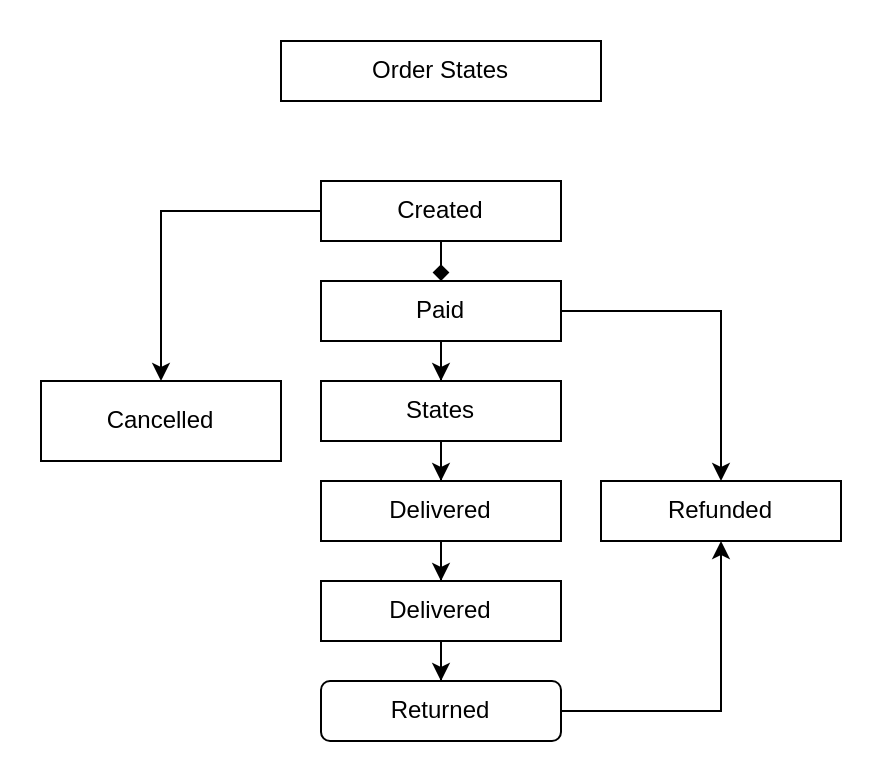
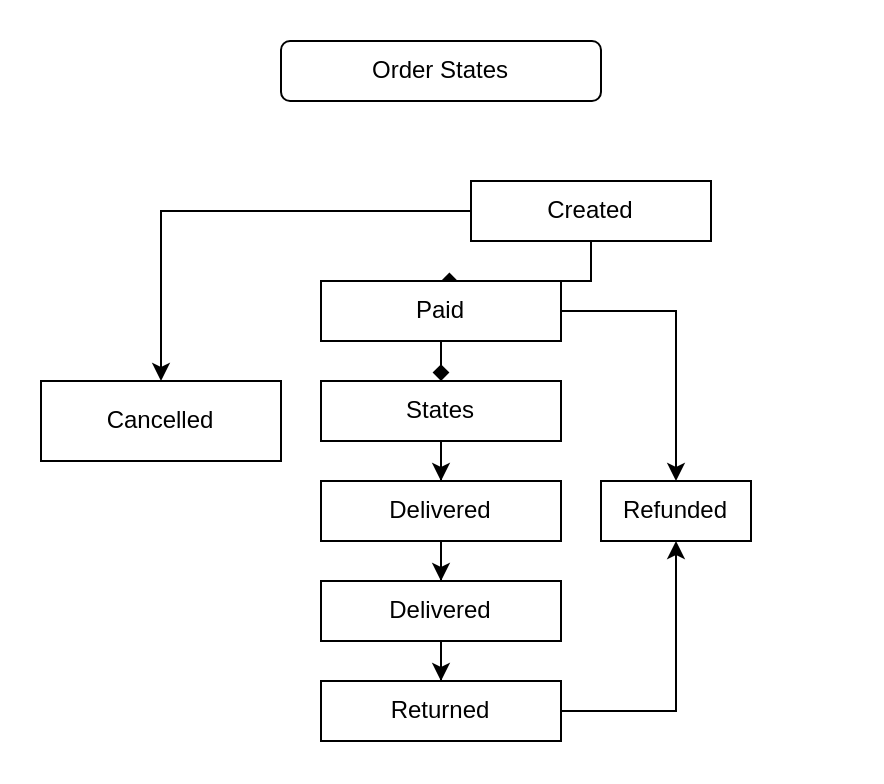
(441, 71) -> (441, 71)
(441, 211) -> (591, 211)
(441, 366) -> (441, 365)
(721, 511) -> (676, 511)
(441, 711) -> (441, 711)
